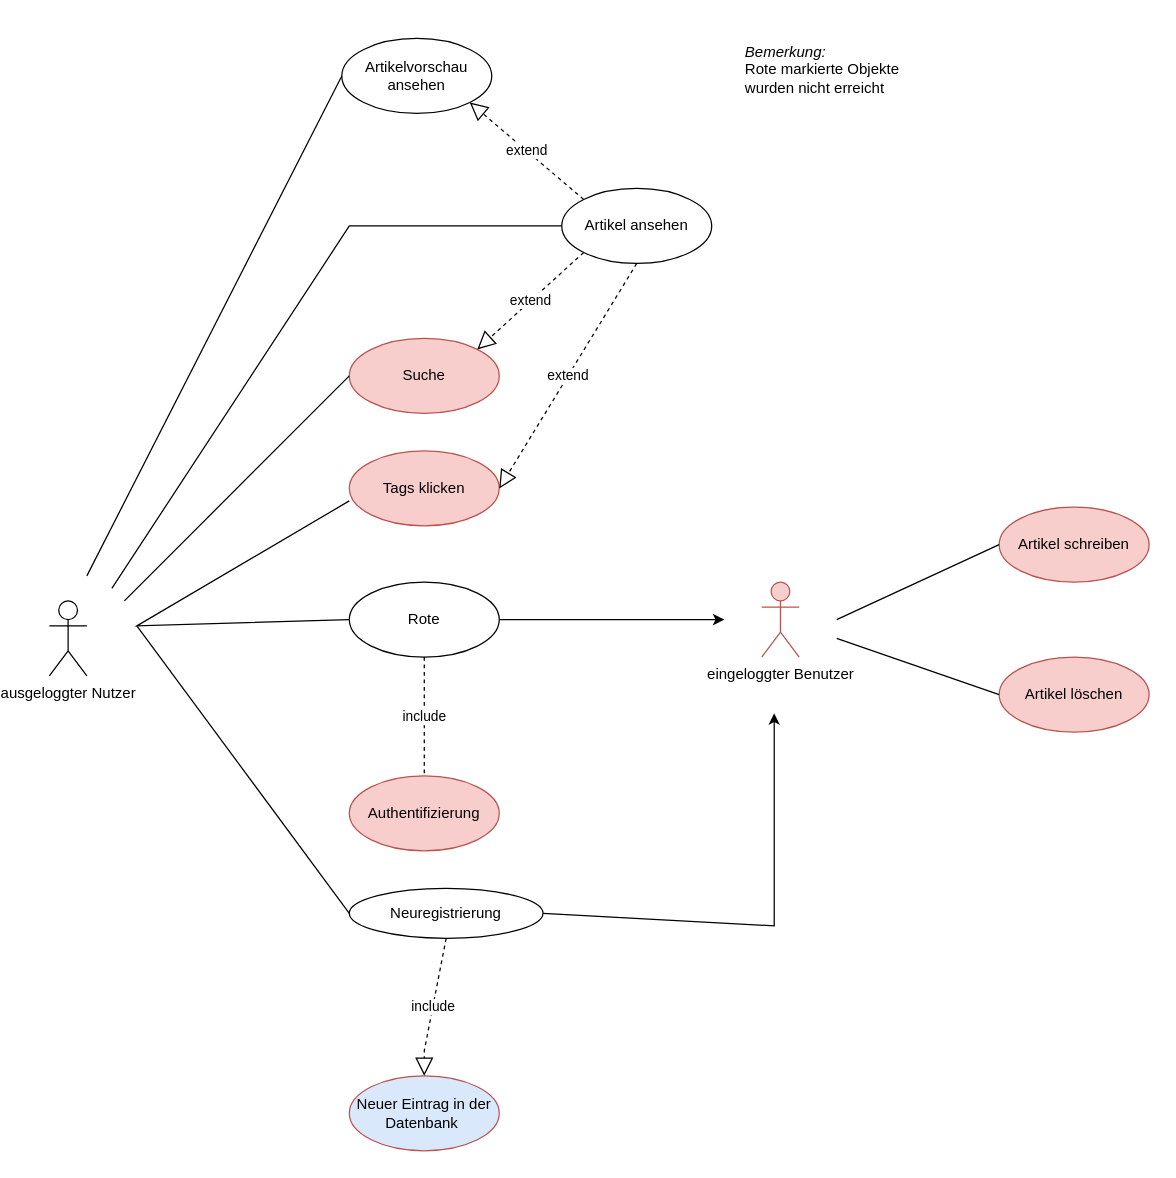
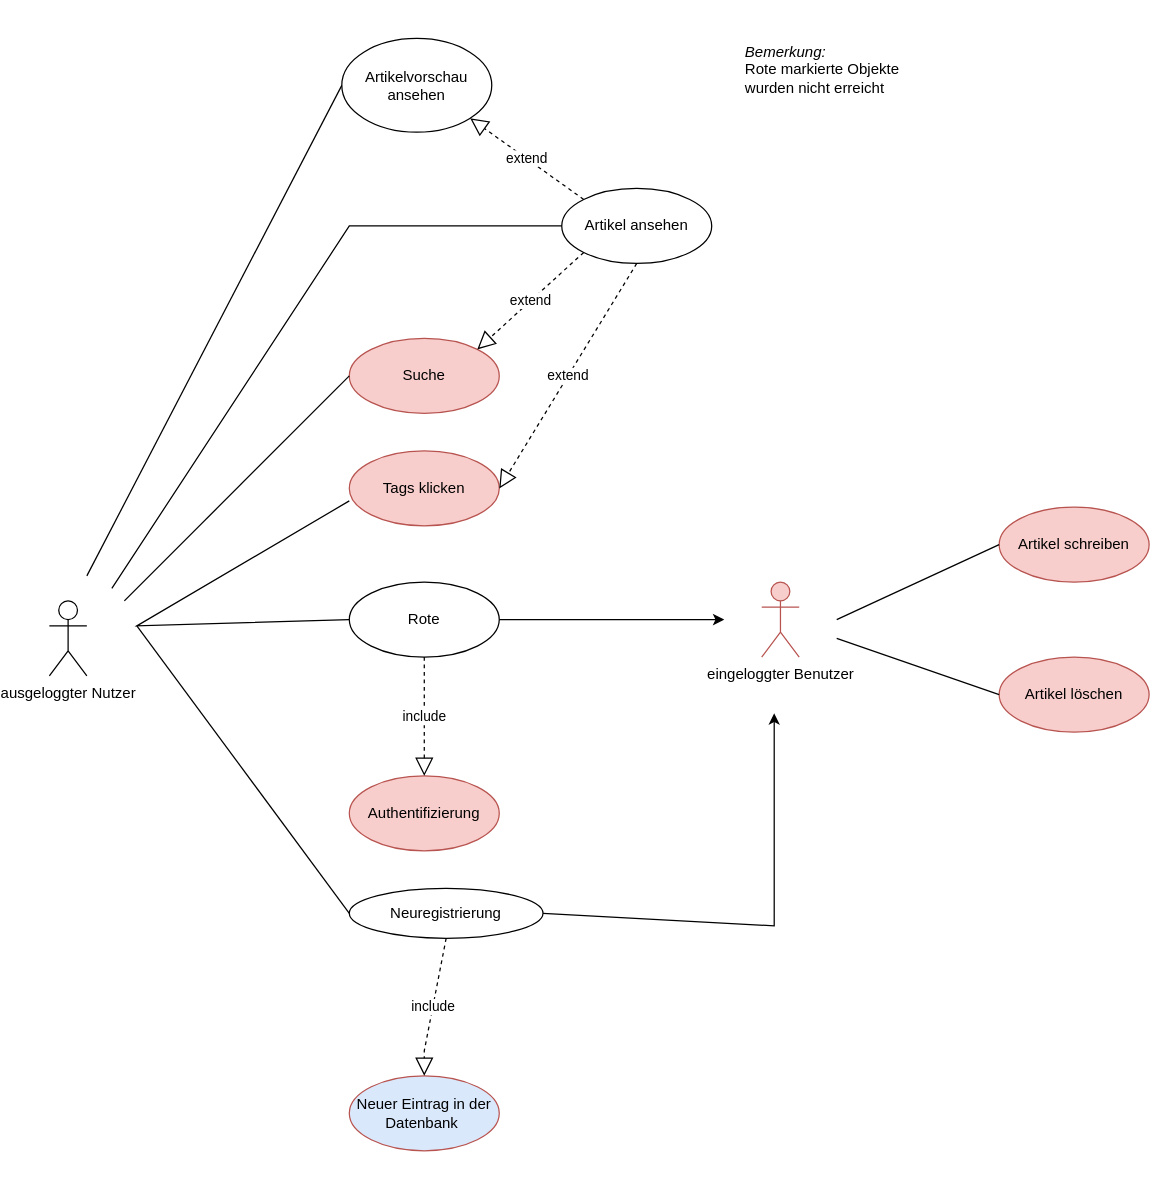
(417, 76) -> (417, 85)
(424, 766) -> (424, 756)
